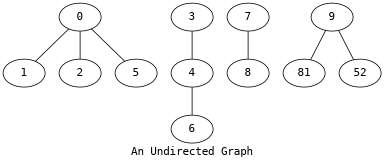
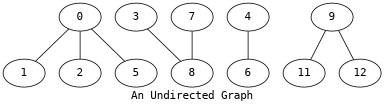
(192, 45) -> (164, 45)
(304, 73) -> (304, 73)
(360, 73) -> (360, 73)
